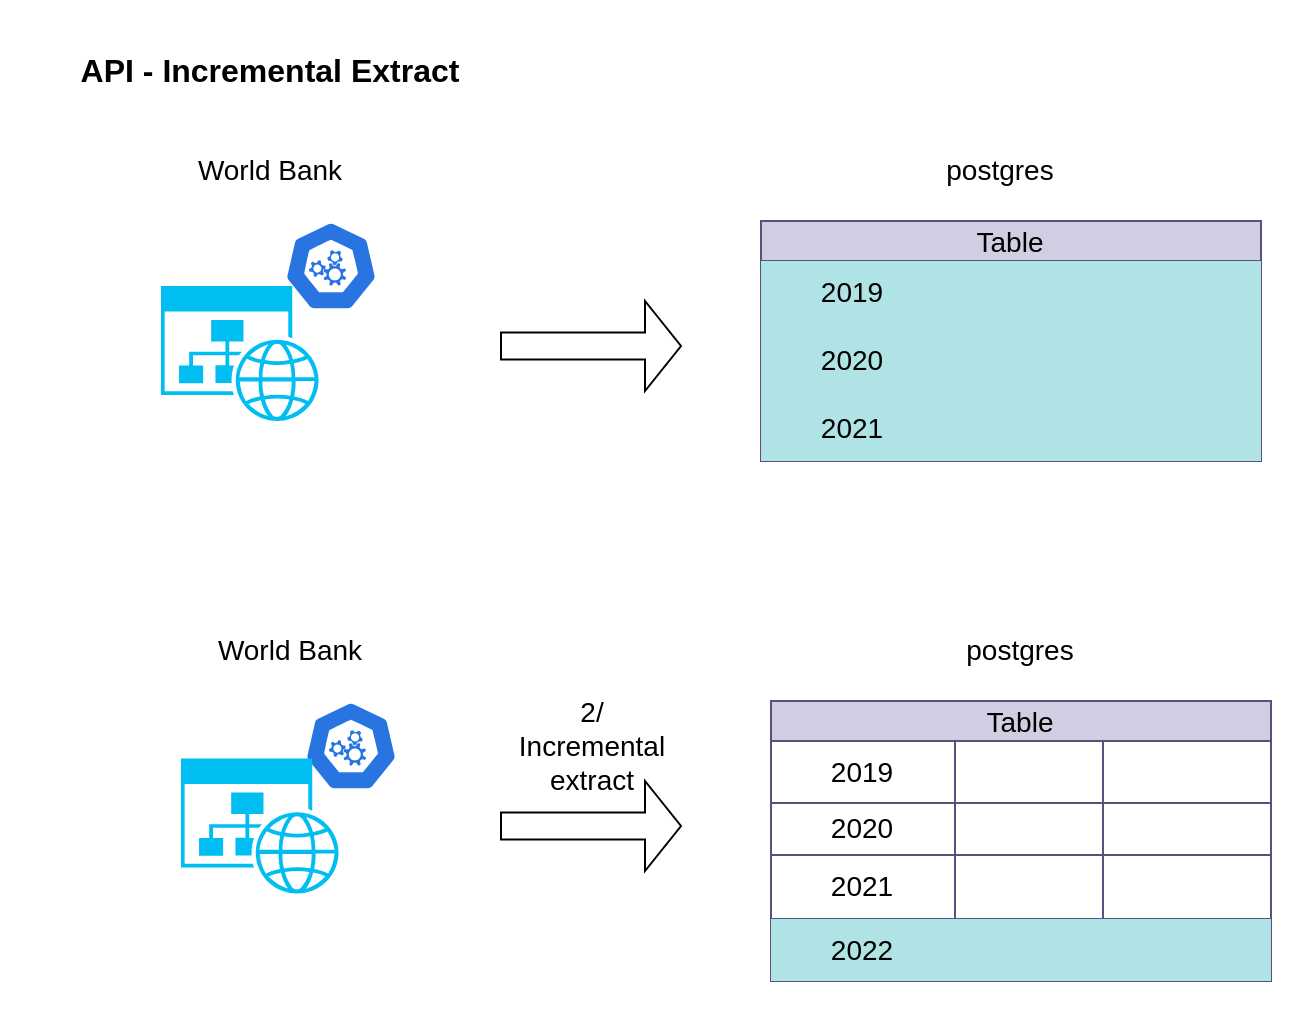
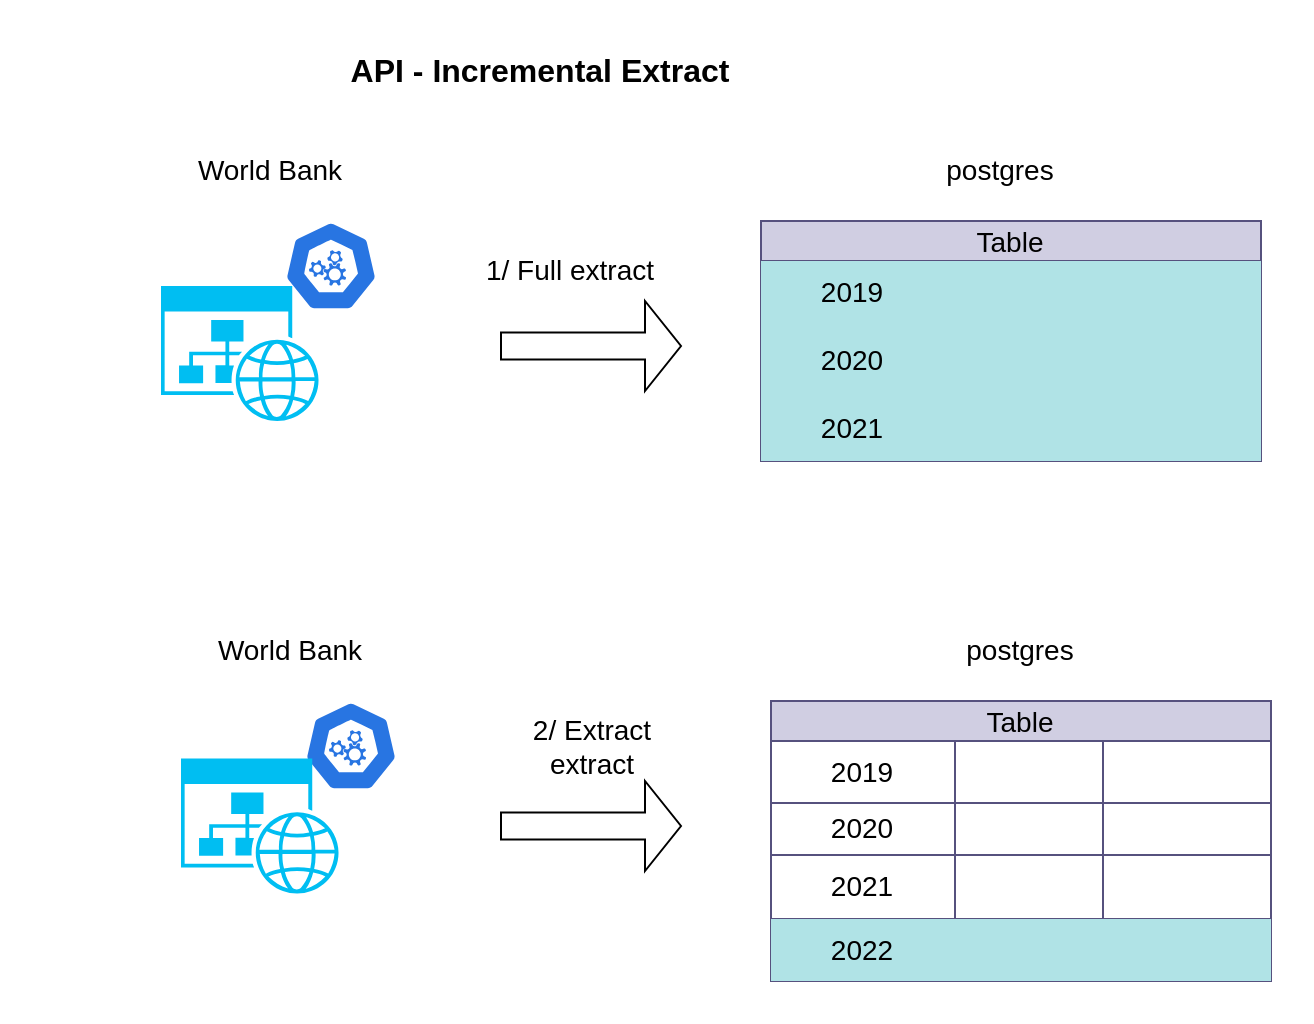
(271, 71) -> (541, 71)
none -> (571, 271)
(593, 747) -> (593, 747)
